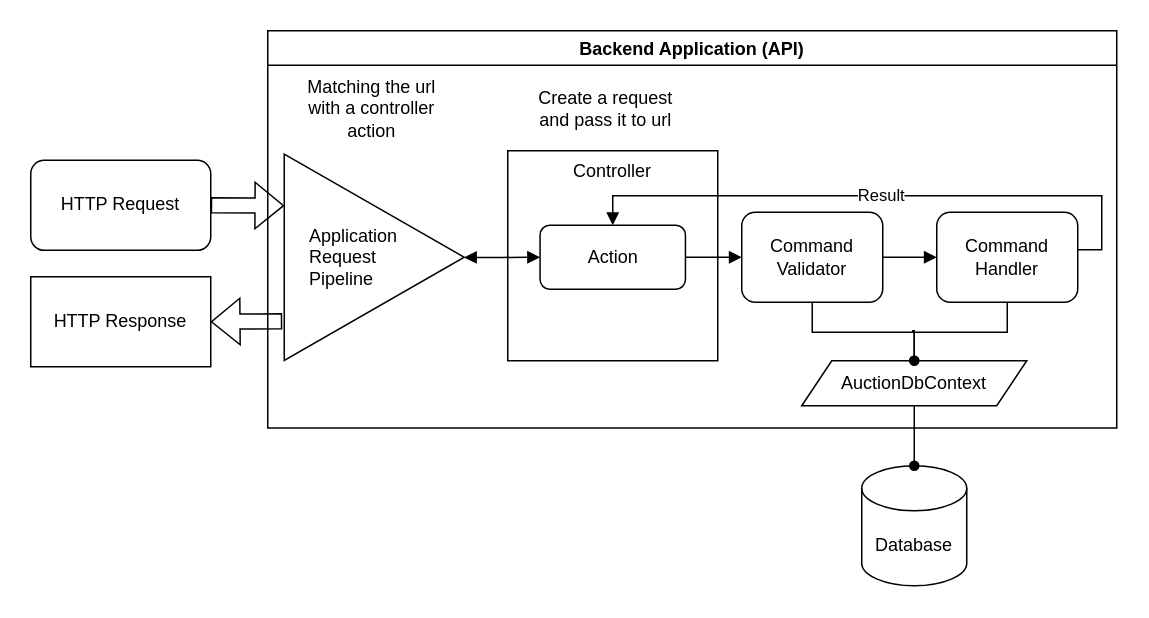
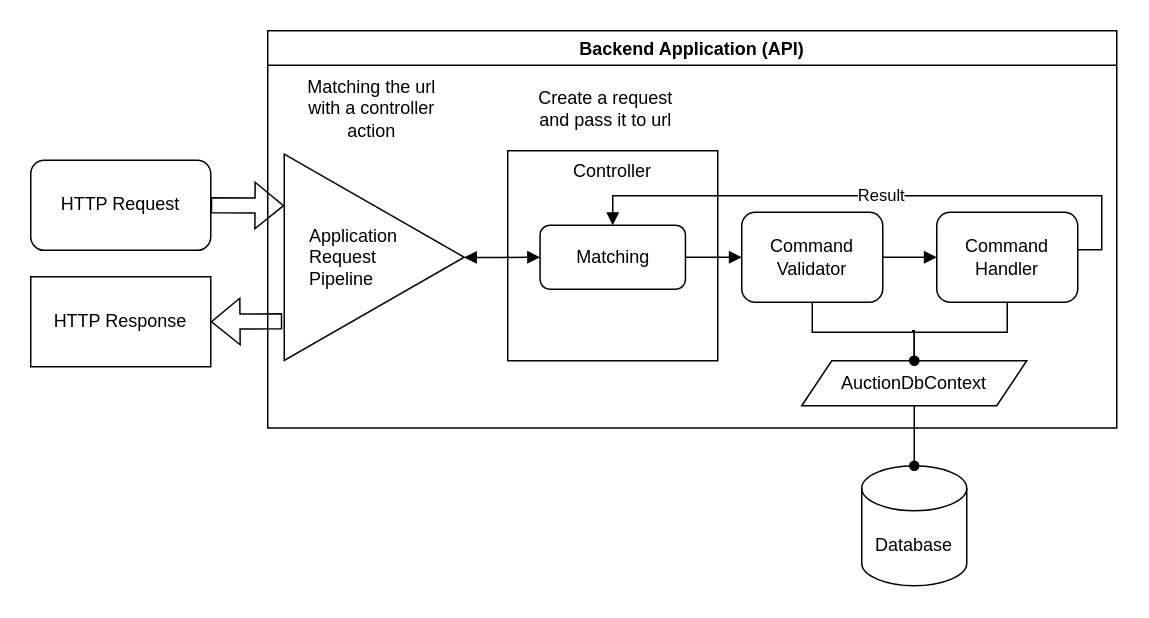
(614, 257) -> (614, 257)
